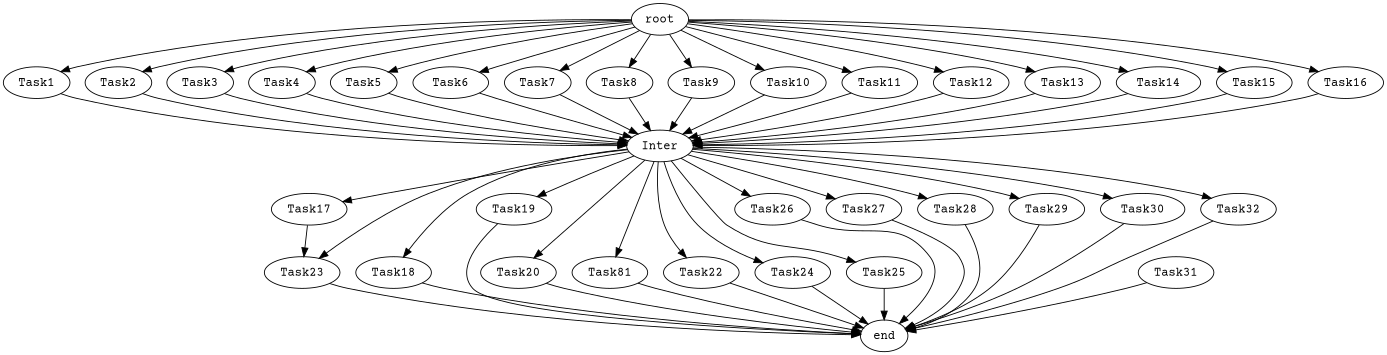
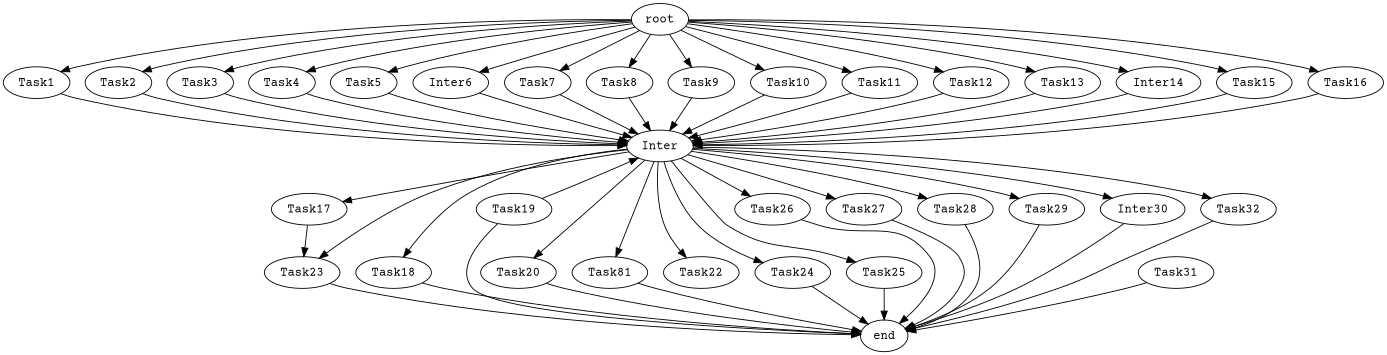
(451, 83) -> (451, 83)
(1158, 83) -> (1158, 83)
(590, 174) -> (586, 180)
(1143, 209) -> (1143, 209)
(792, 304) -> none
